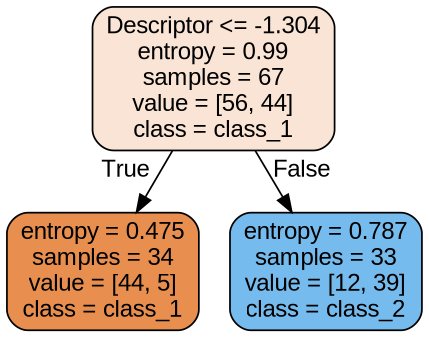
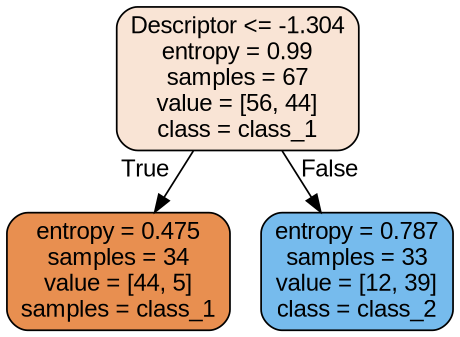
(103, 271) -> (118, 271)
